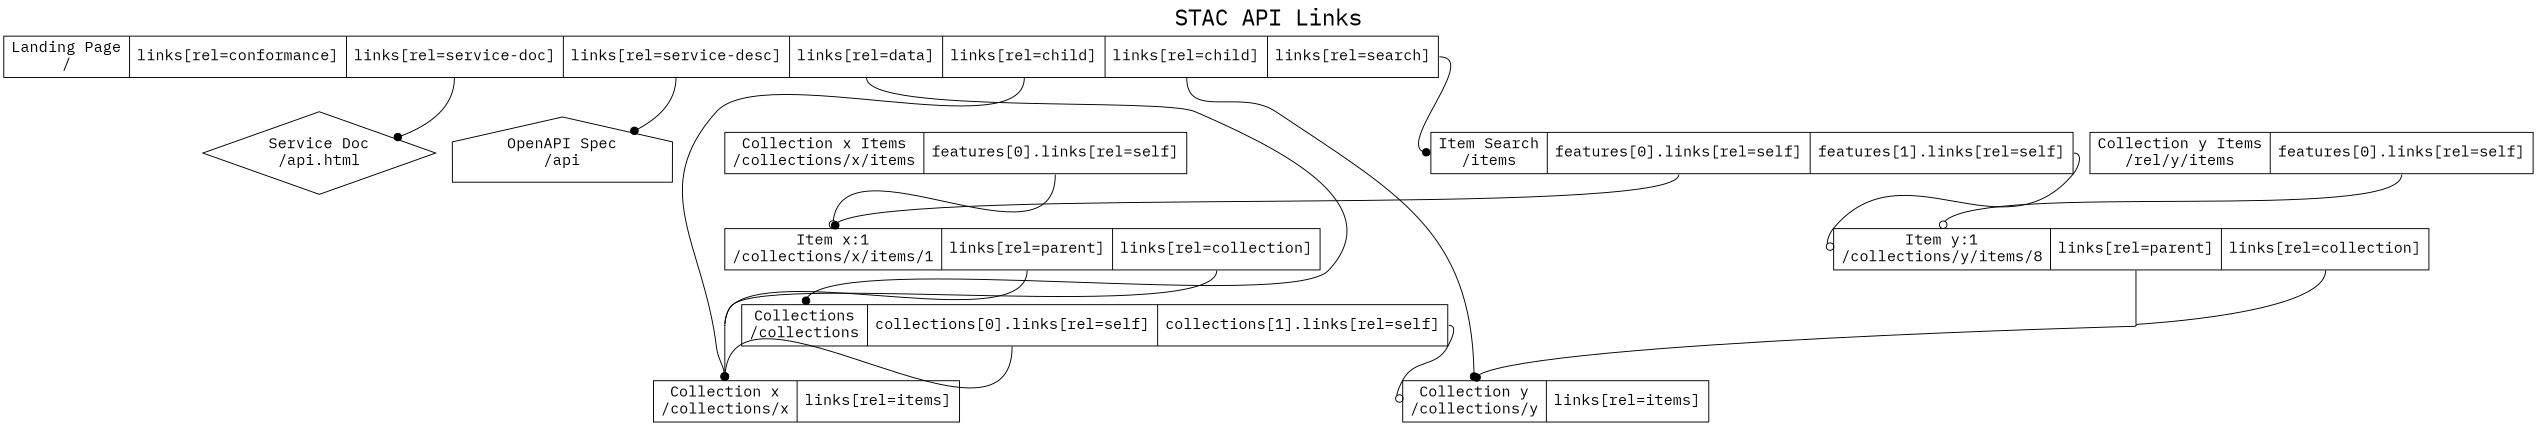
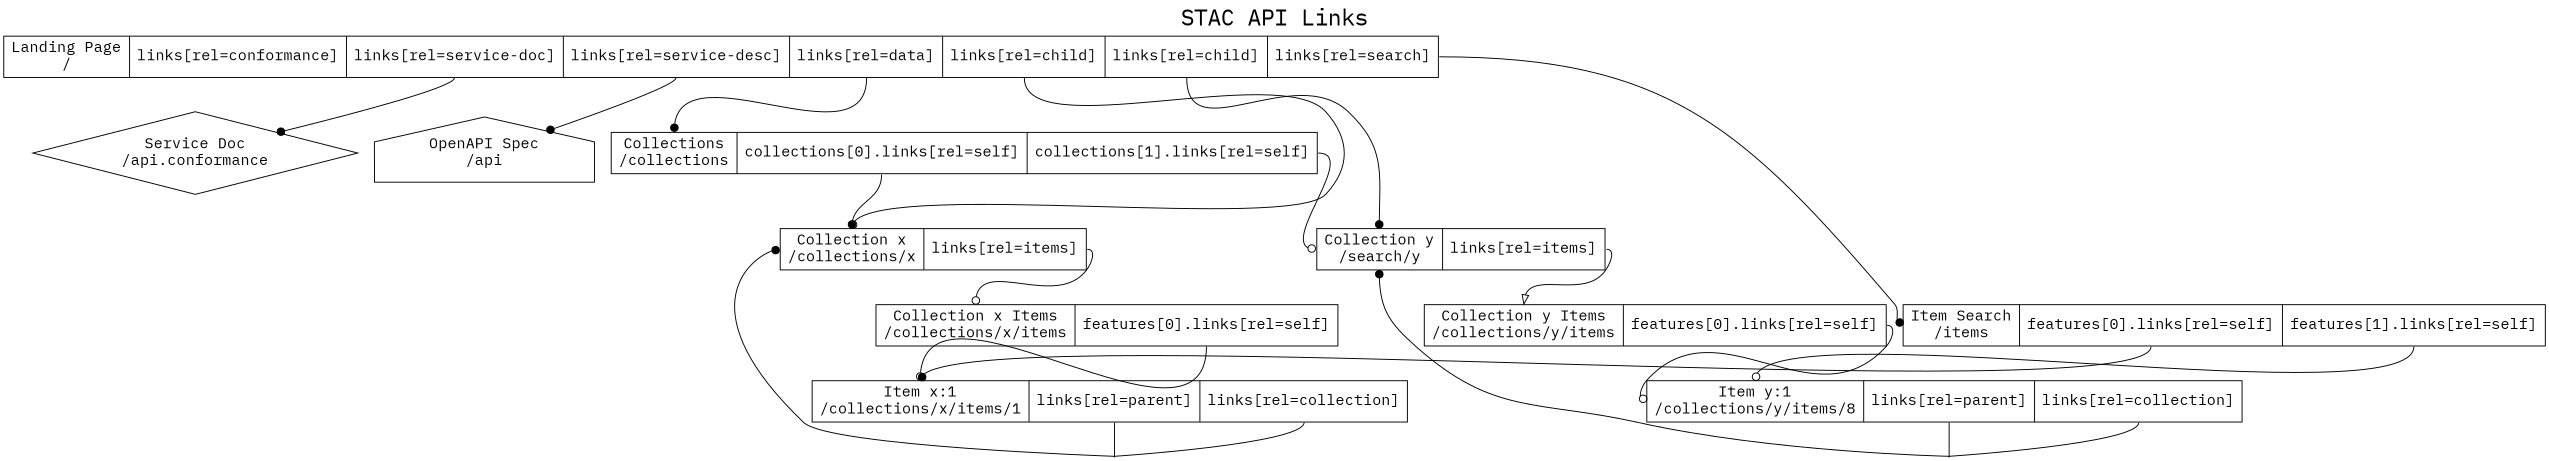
(319, 153) -> (195, 153)
(2180, 161) -> (1524, 333)
none -> (1579, 284)
none -> (1043, 286)
(1475, 409) -> (1380, 257)
